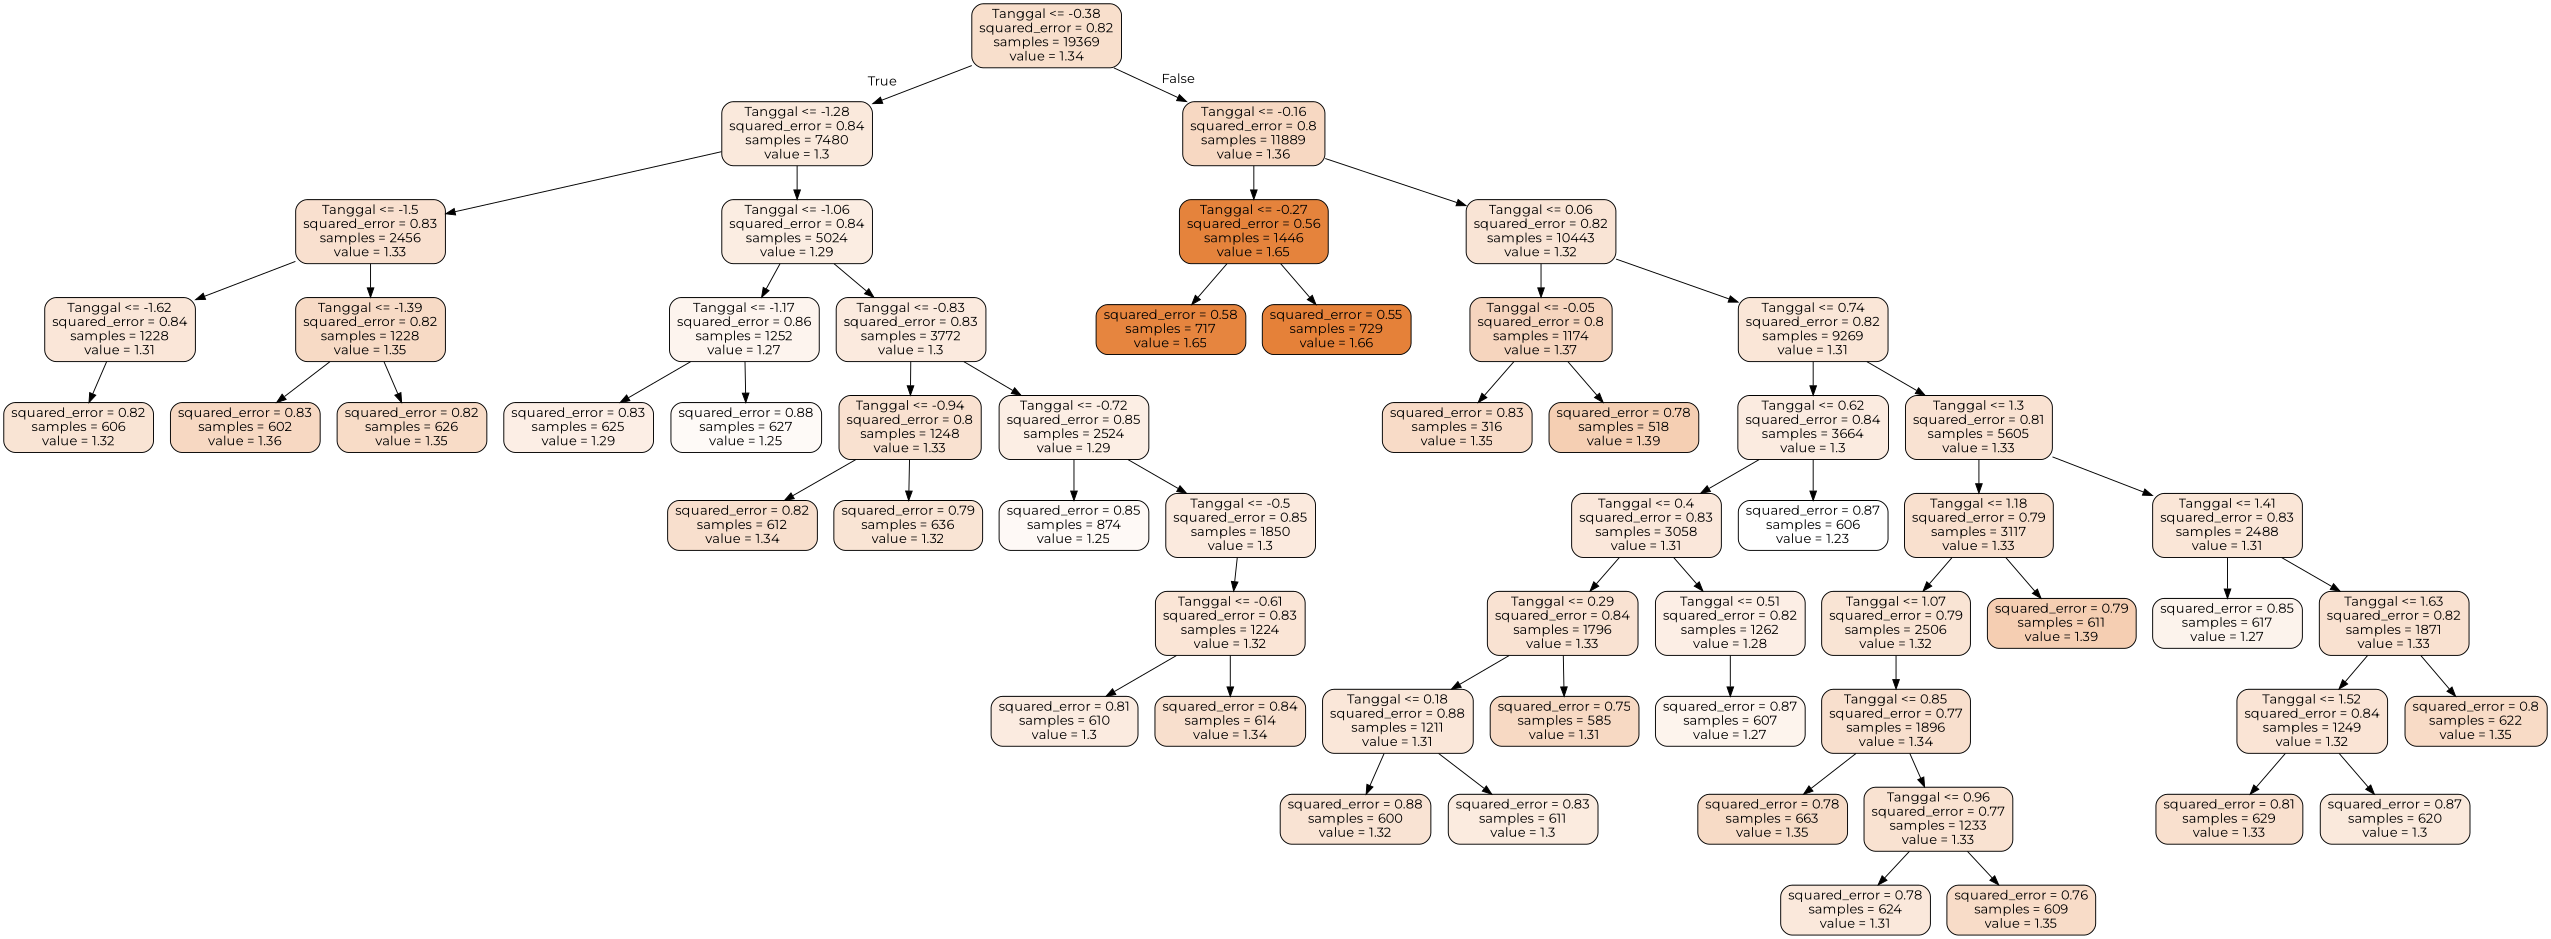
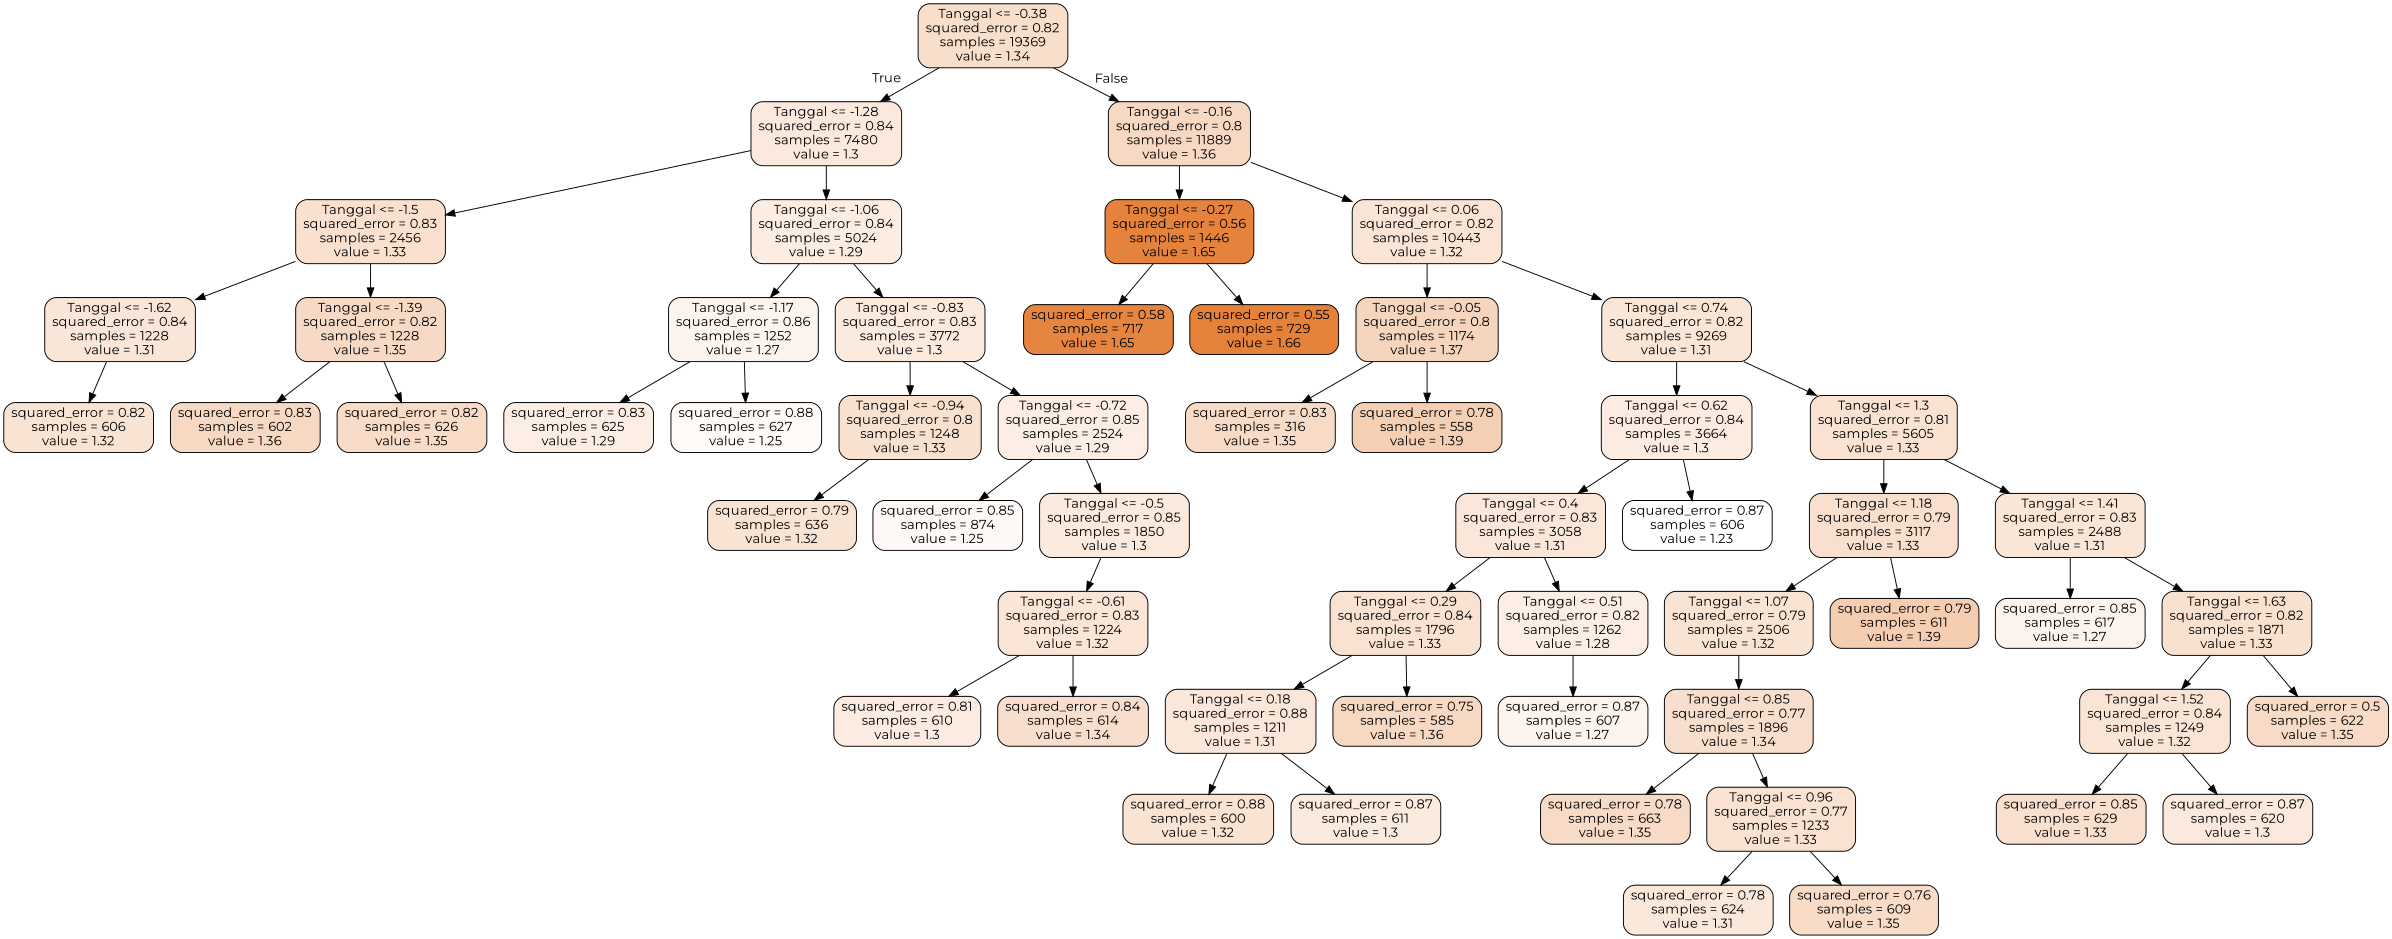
(1624, 428) -> (1427, 428)
(743, 525) -> none
(1565, 721) -> (1407, 721)
(2476, 721) -> (2318, 721)
(1523, 819) -> (1366, 819)
(2229, 819) -> (2071, 819)
